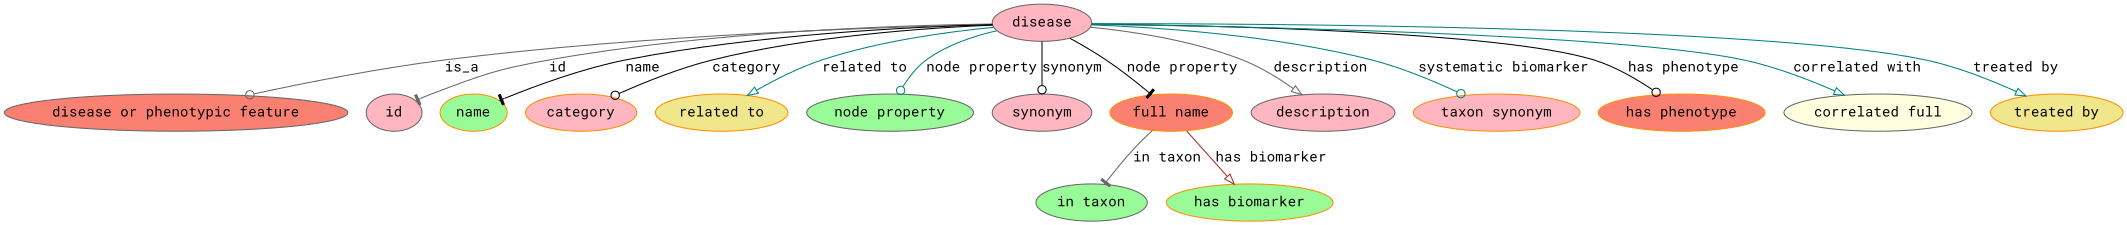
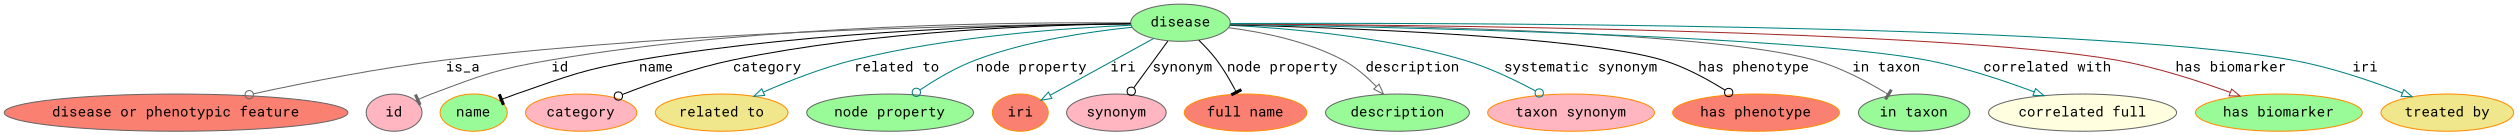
(1042, 23) -> (1180, 23)
(1504, 68) -> (1581, 68)
(2016, 68) -> (2365, 68)
none -> (1020, 113)
(1323, 113) -> (1397, 113)
(1129, 154) -> (1562, 33)
(1207, 154) -> (1758, 34)
